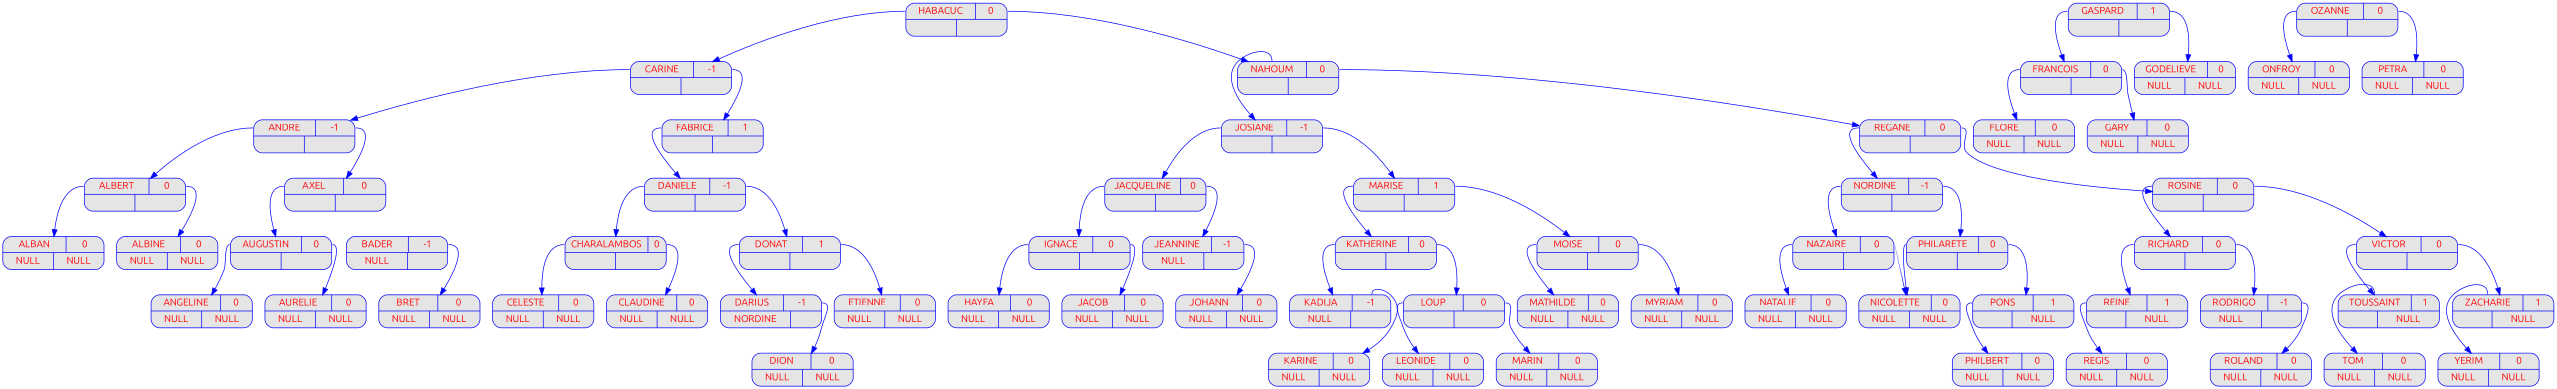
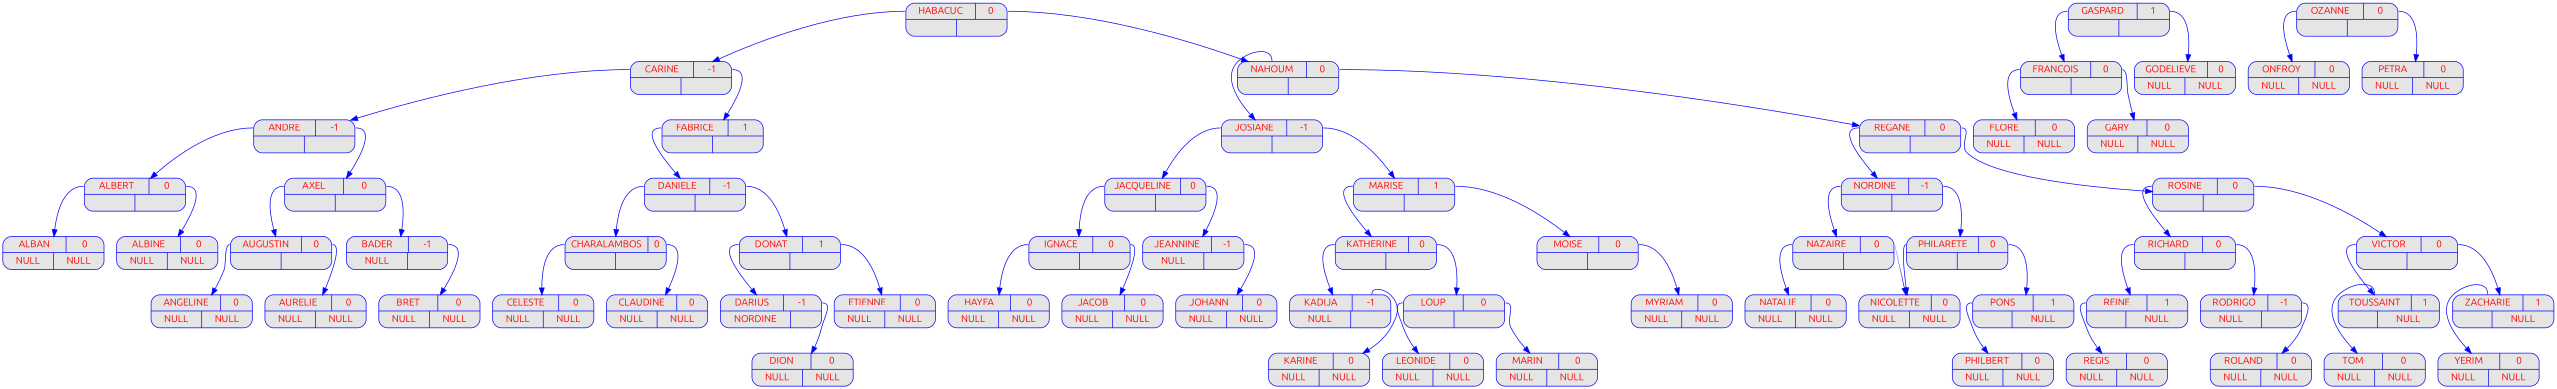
none -> (402, 204)
(1568, 311) -> none
